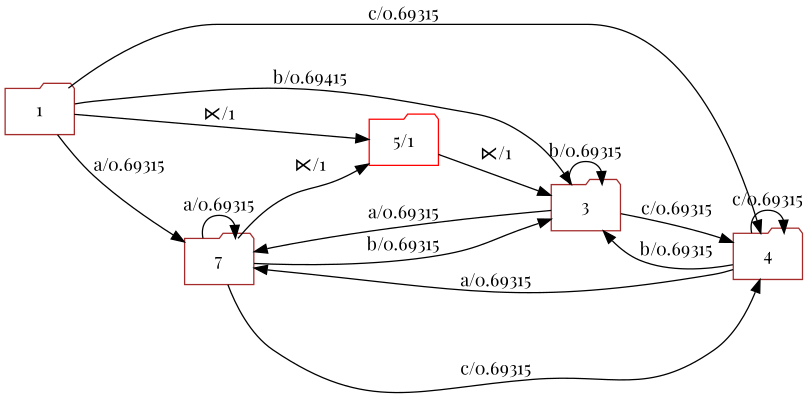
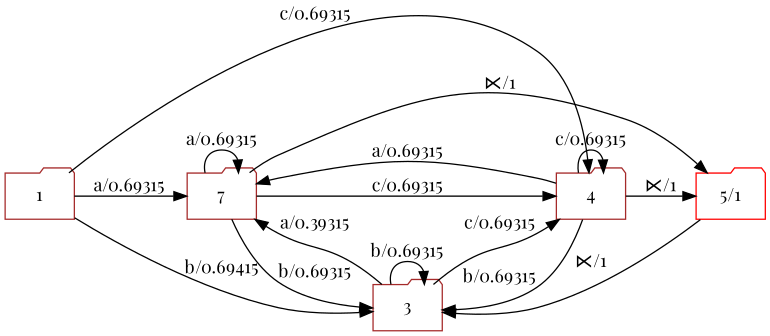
(215, 126) -> (654, 196)
(404, 213) -> (315, 224)
